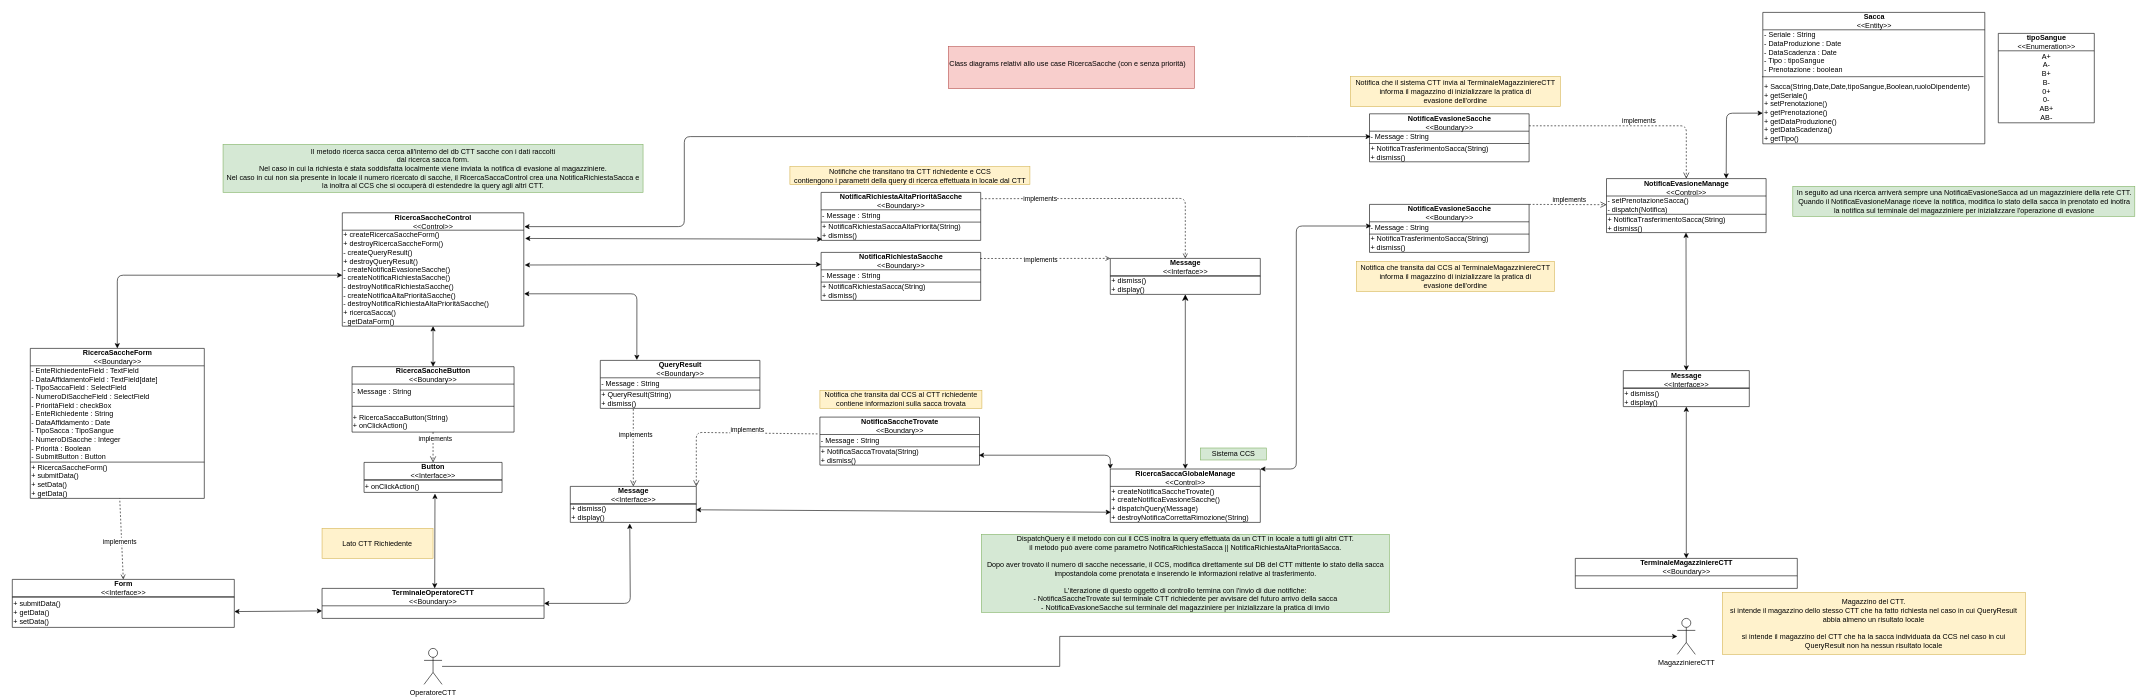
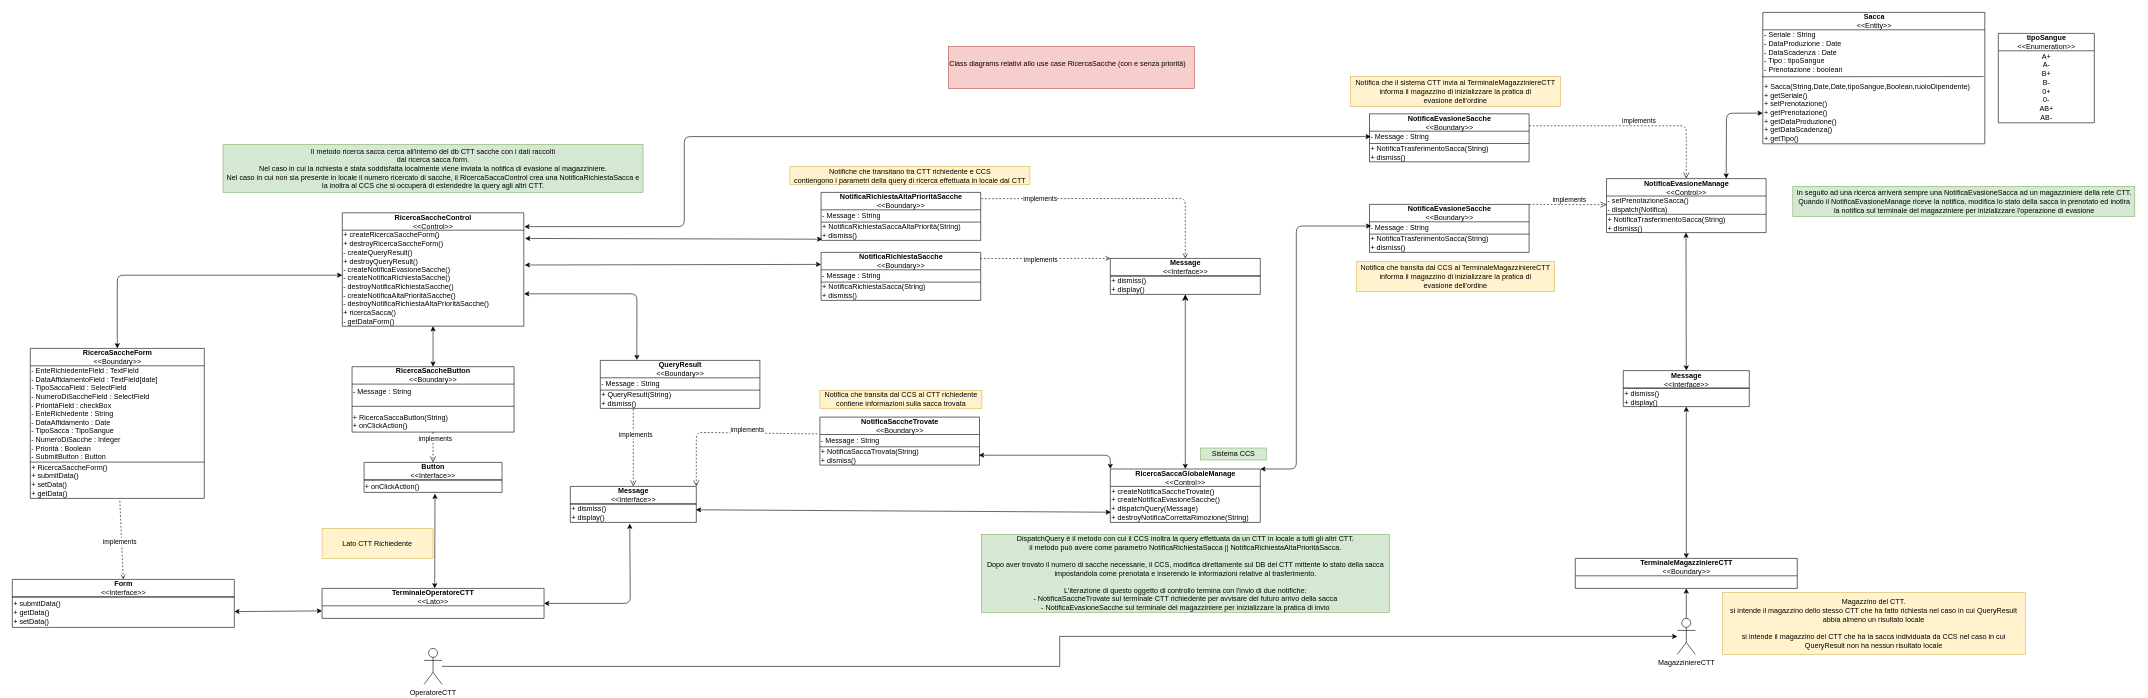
none -> (1686, 593)
(433, 597) -> (433, 597)
